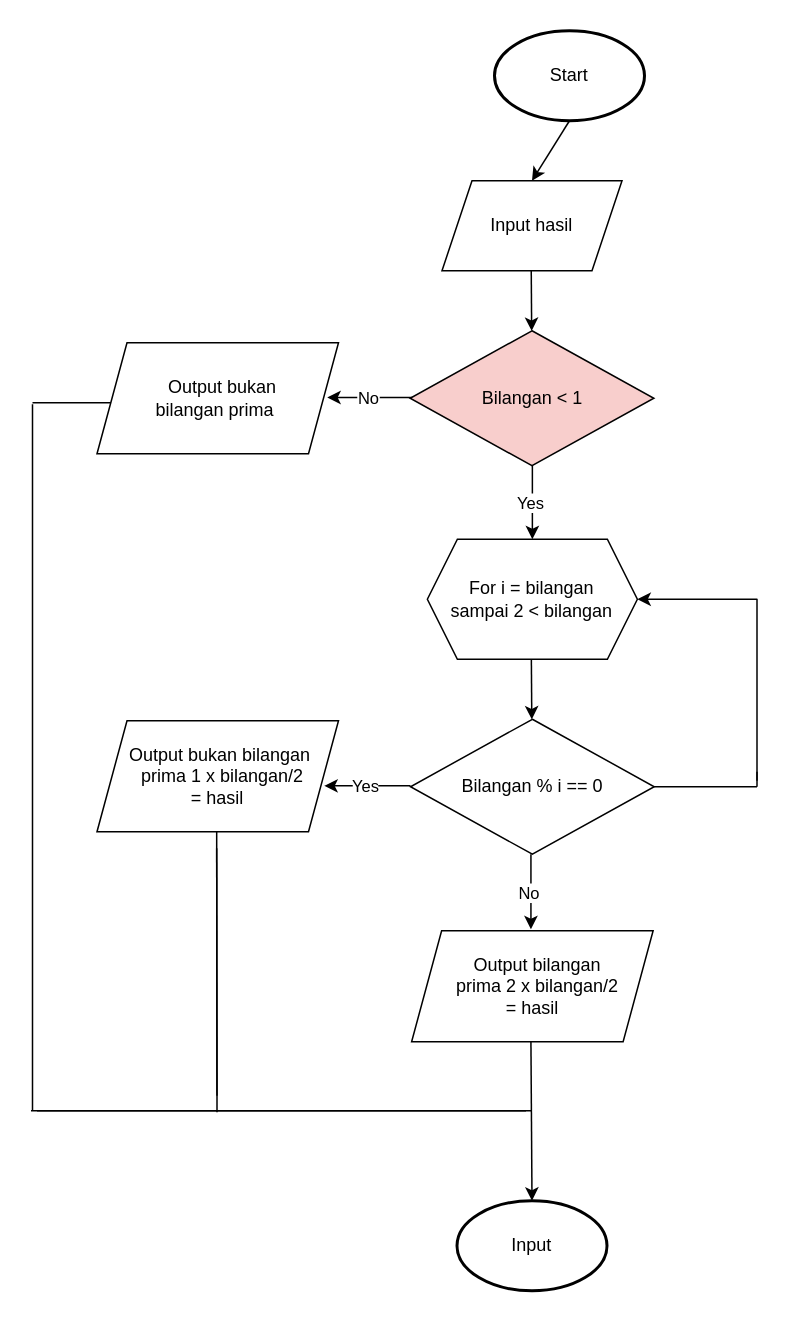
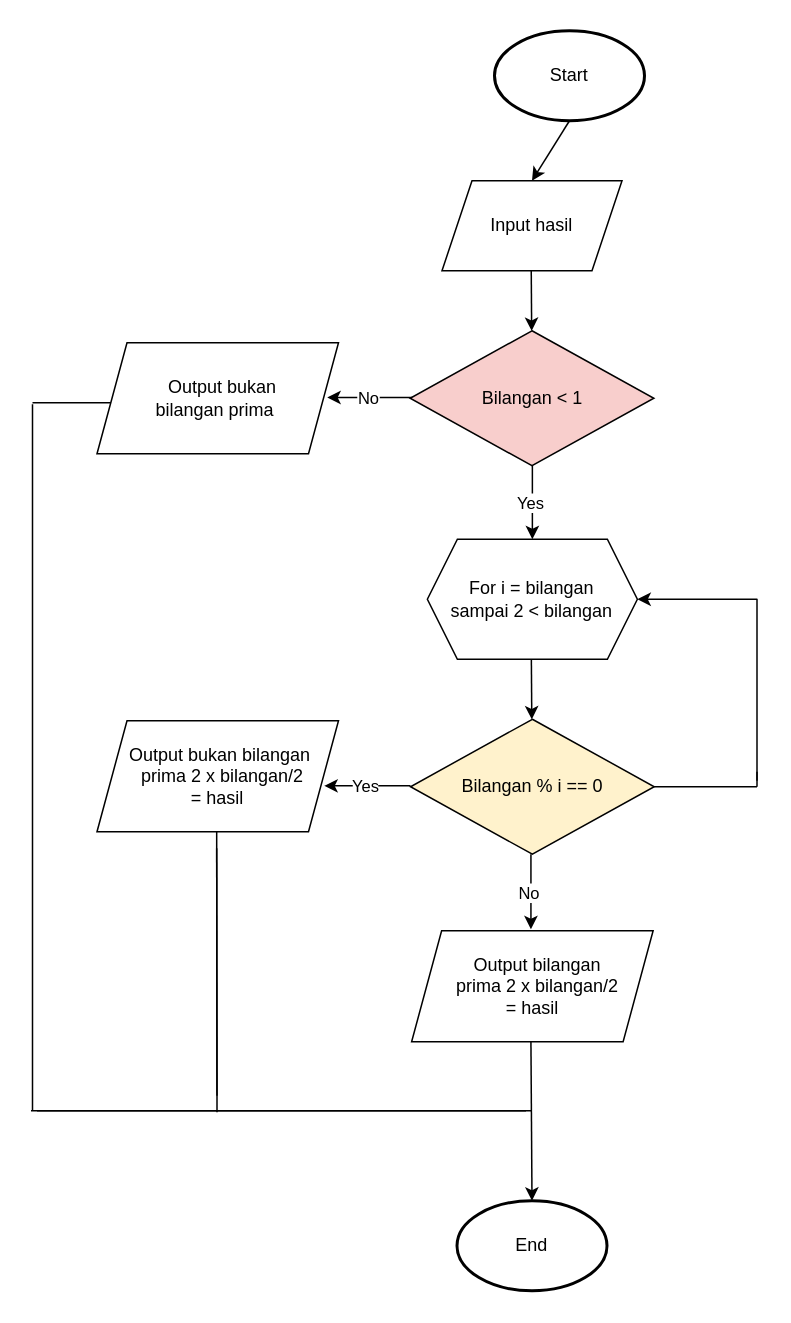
(218, 776) -> (218, 776)
(532, 787) -> (532, 787)
(532, 1246) -> (532, 1246)
